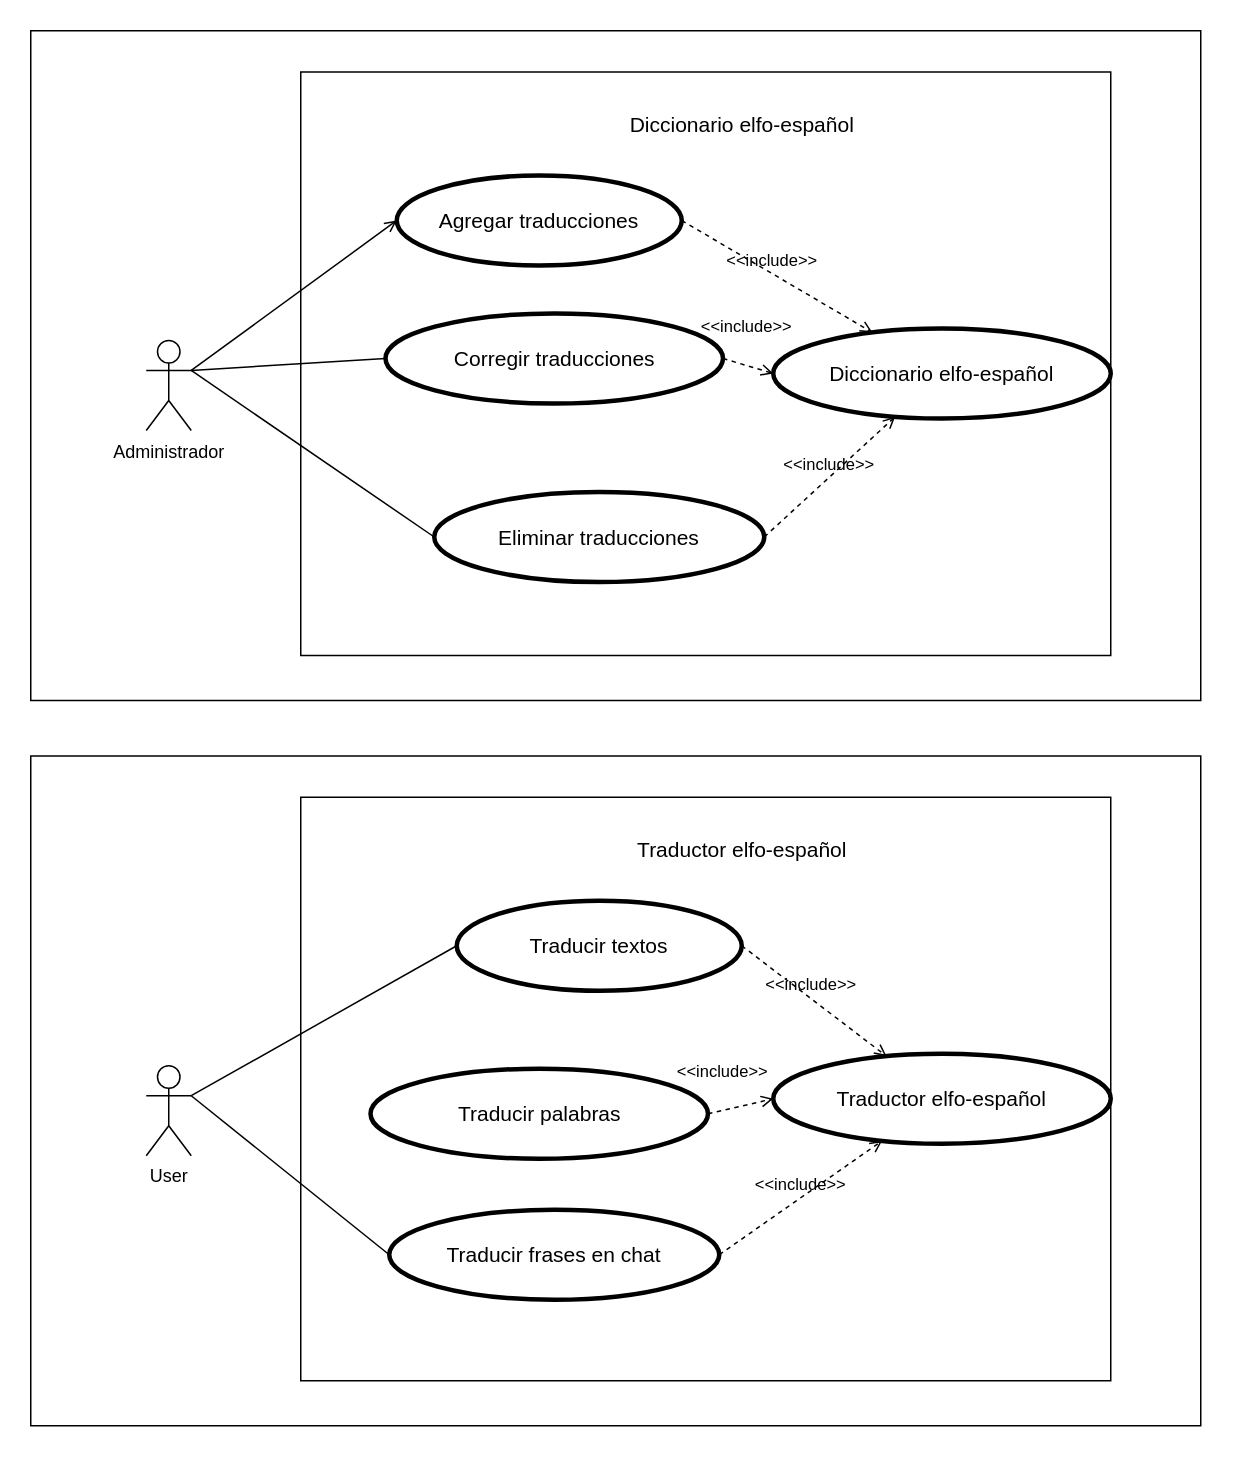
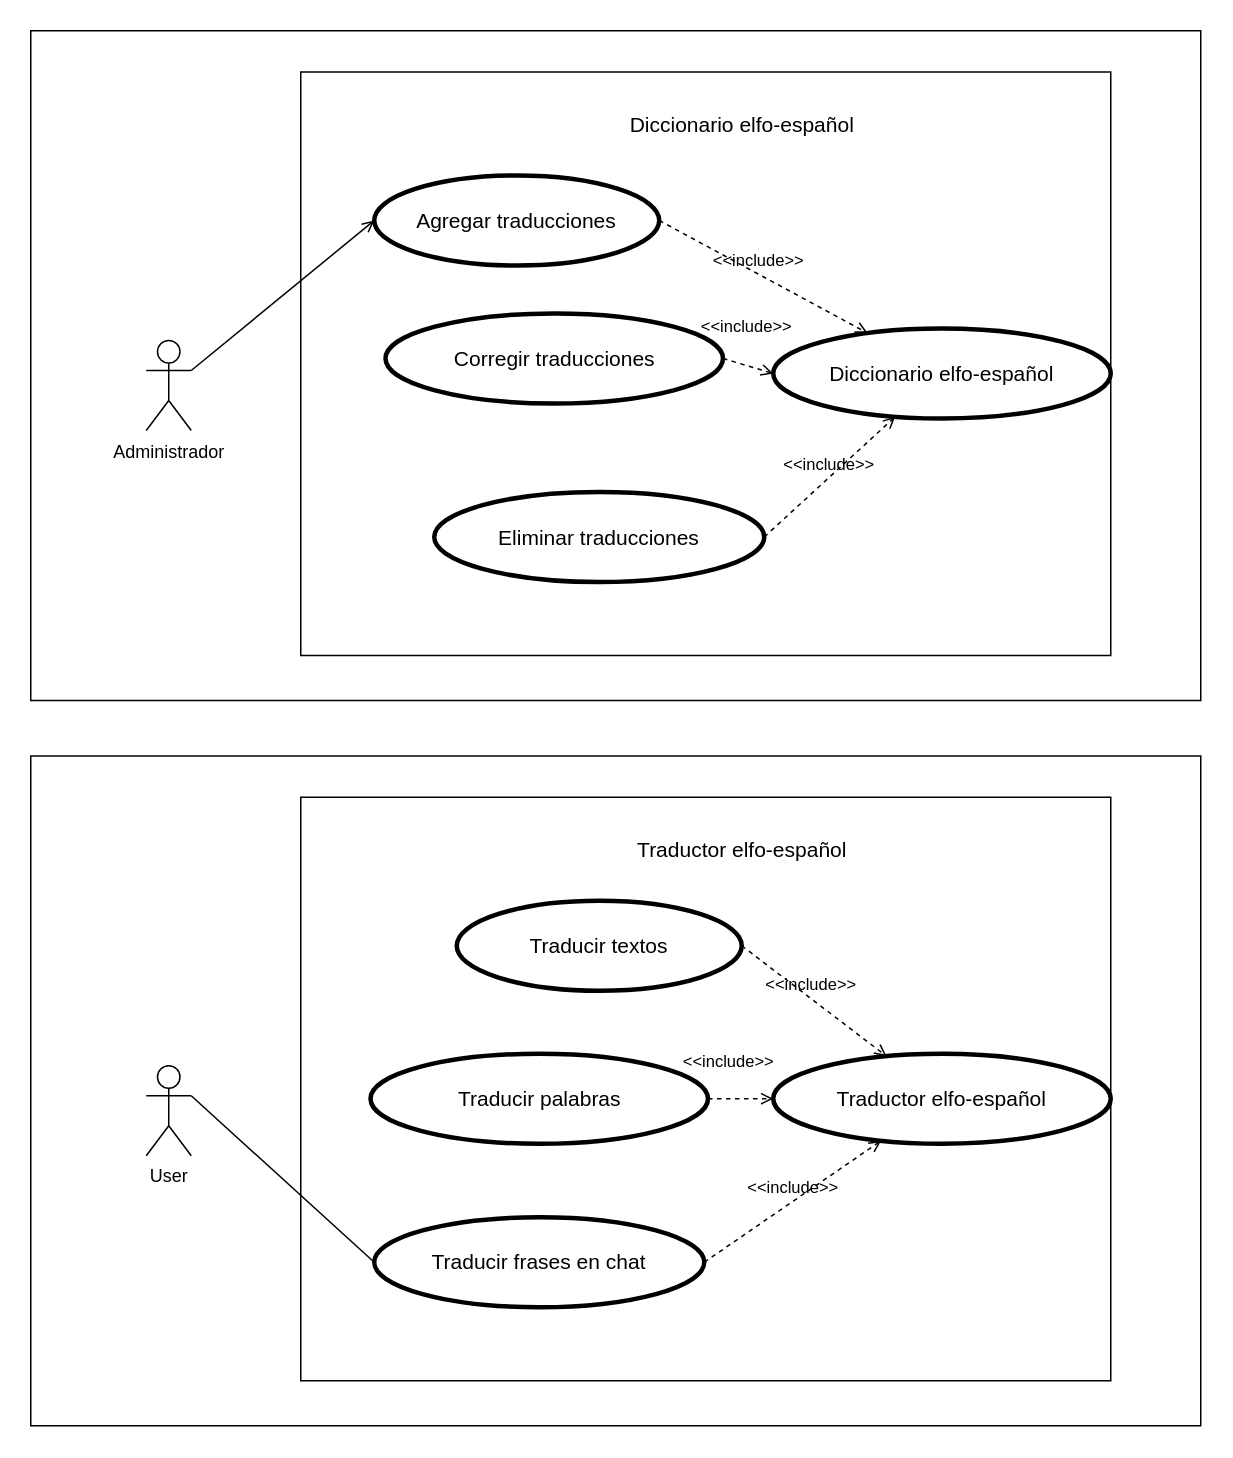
(539, 221) -> (517, 221)
(290, 364) -> none
(313, 454) -> none
(325, 1020) -> none
(539, 1114) -> (539, 1099)
(554, 1255) -> (539, 1262)
